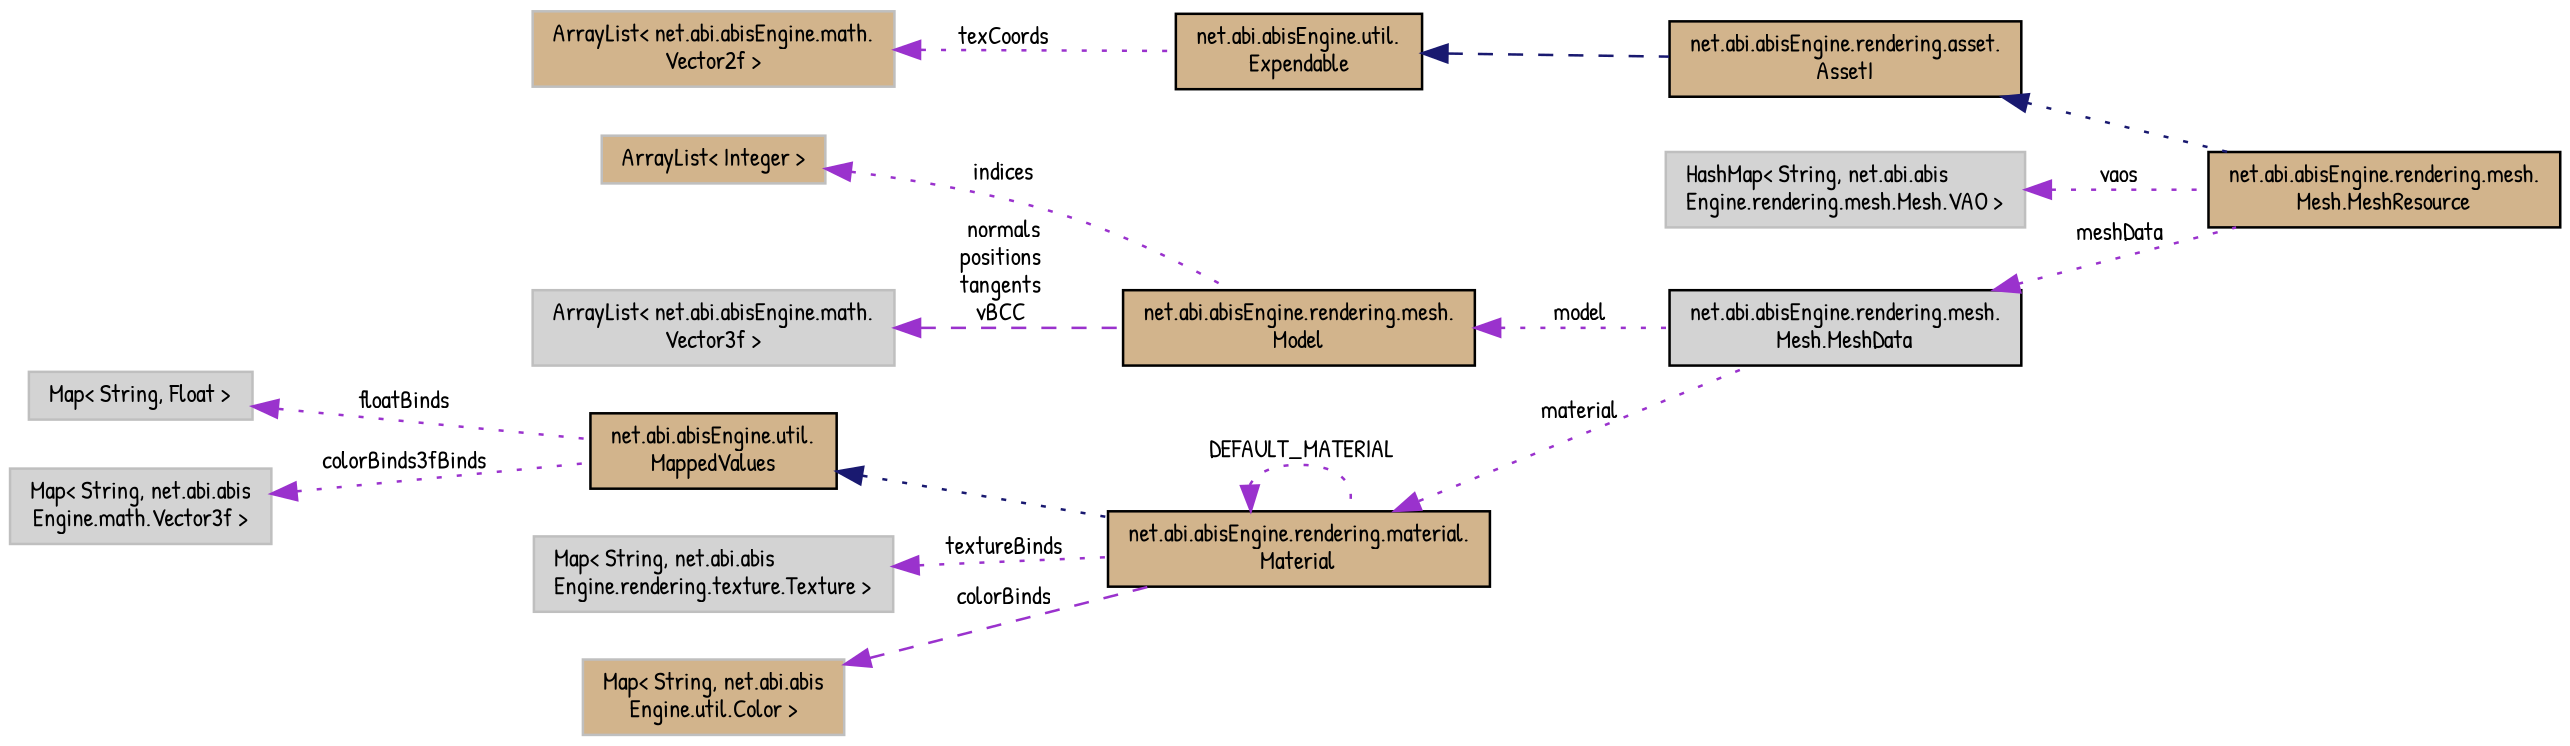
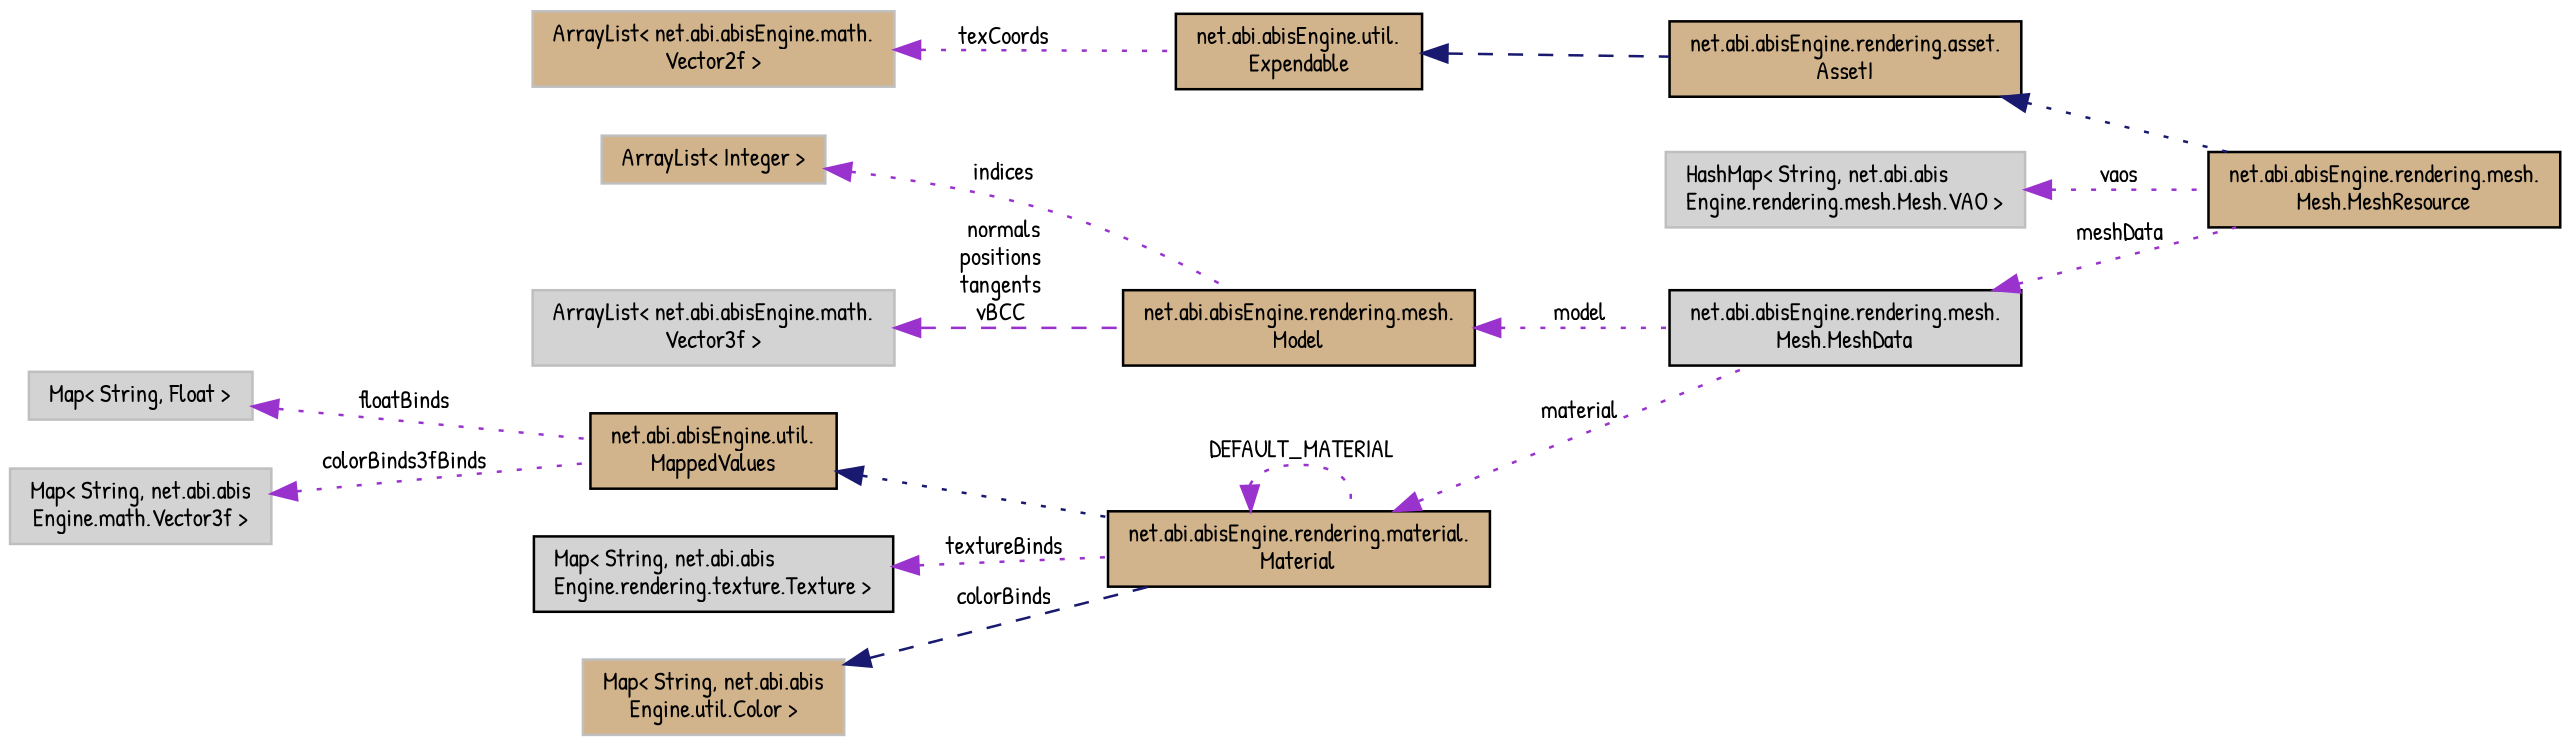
(714, 574) -> (714, 574)
(1009, 622) -> (1009, 622)
